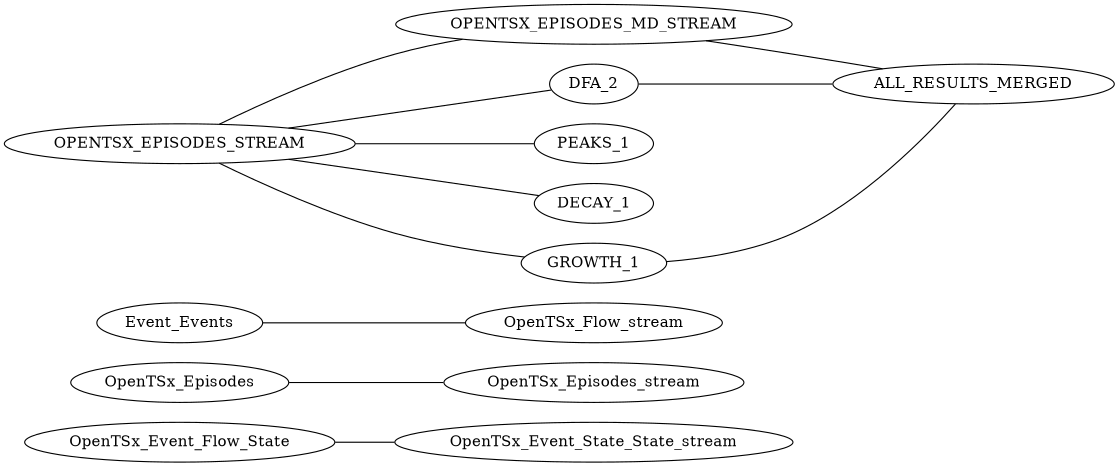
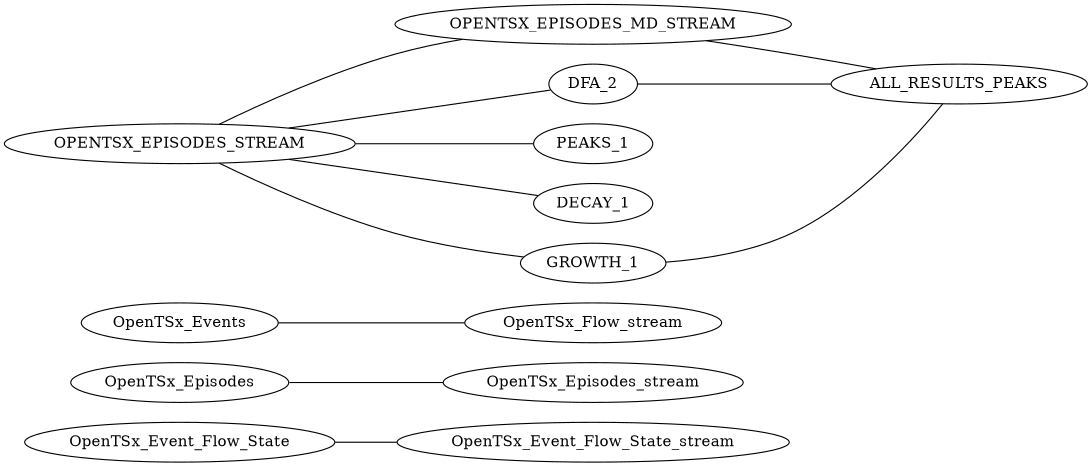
(974, 84) -> (959, 84)
(180, 323) -> (180, 323)
(594, 442) -> (593, 442)
